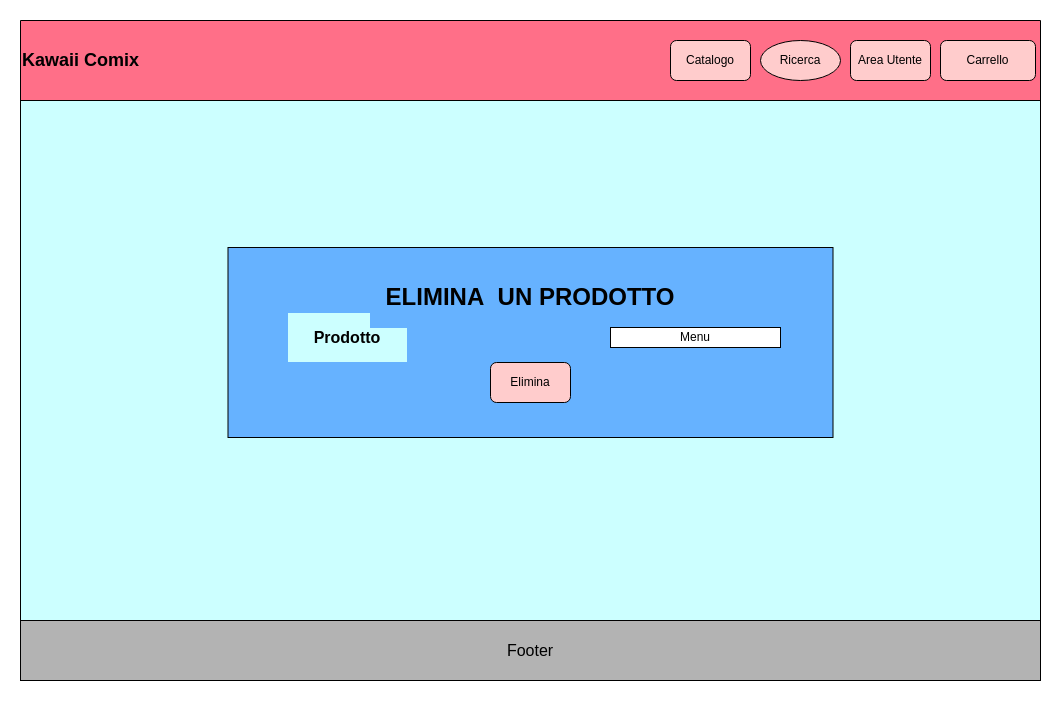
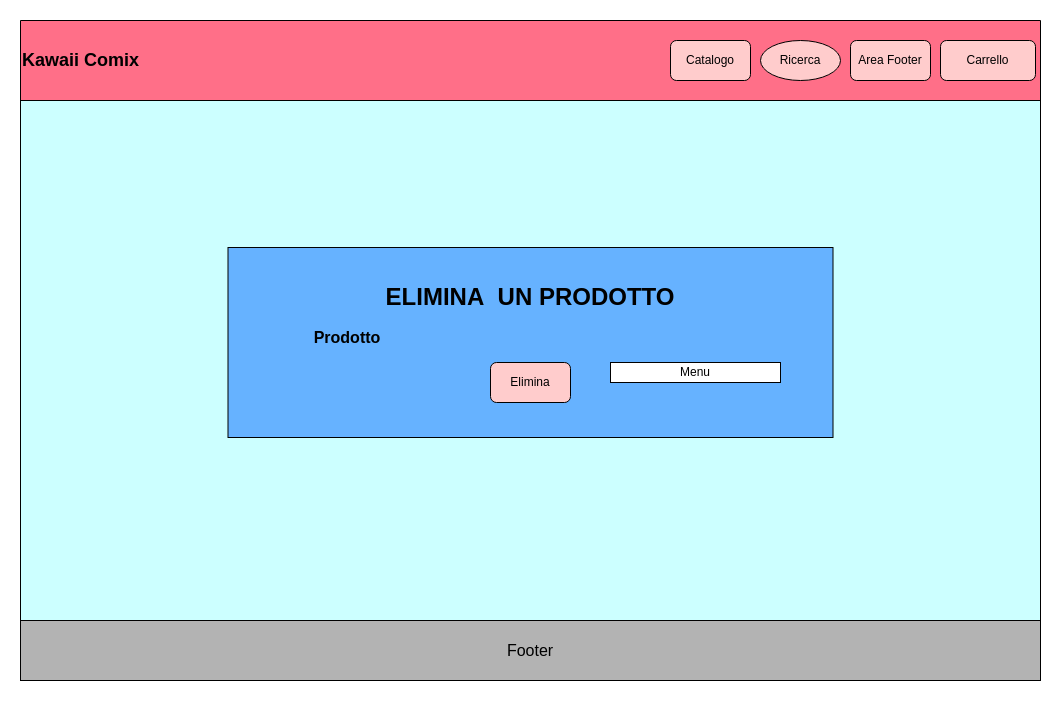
(891, 61) -> (891, 61)
(348, 338) -> (348, 338)
(696, 338) -> (696, 373)
